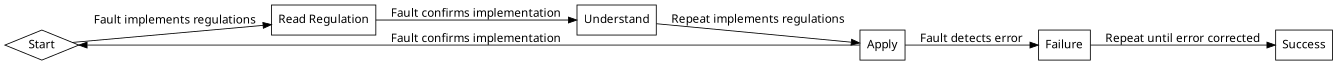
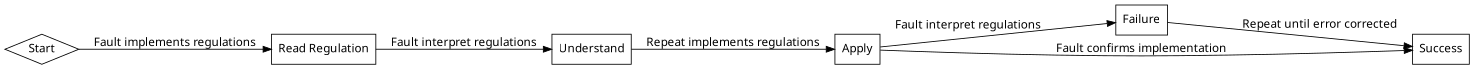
(476, 14) -> (464, 43)
(972, 39) -> (968, 25)
(473, 45) -> (1142, 56)
